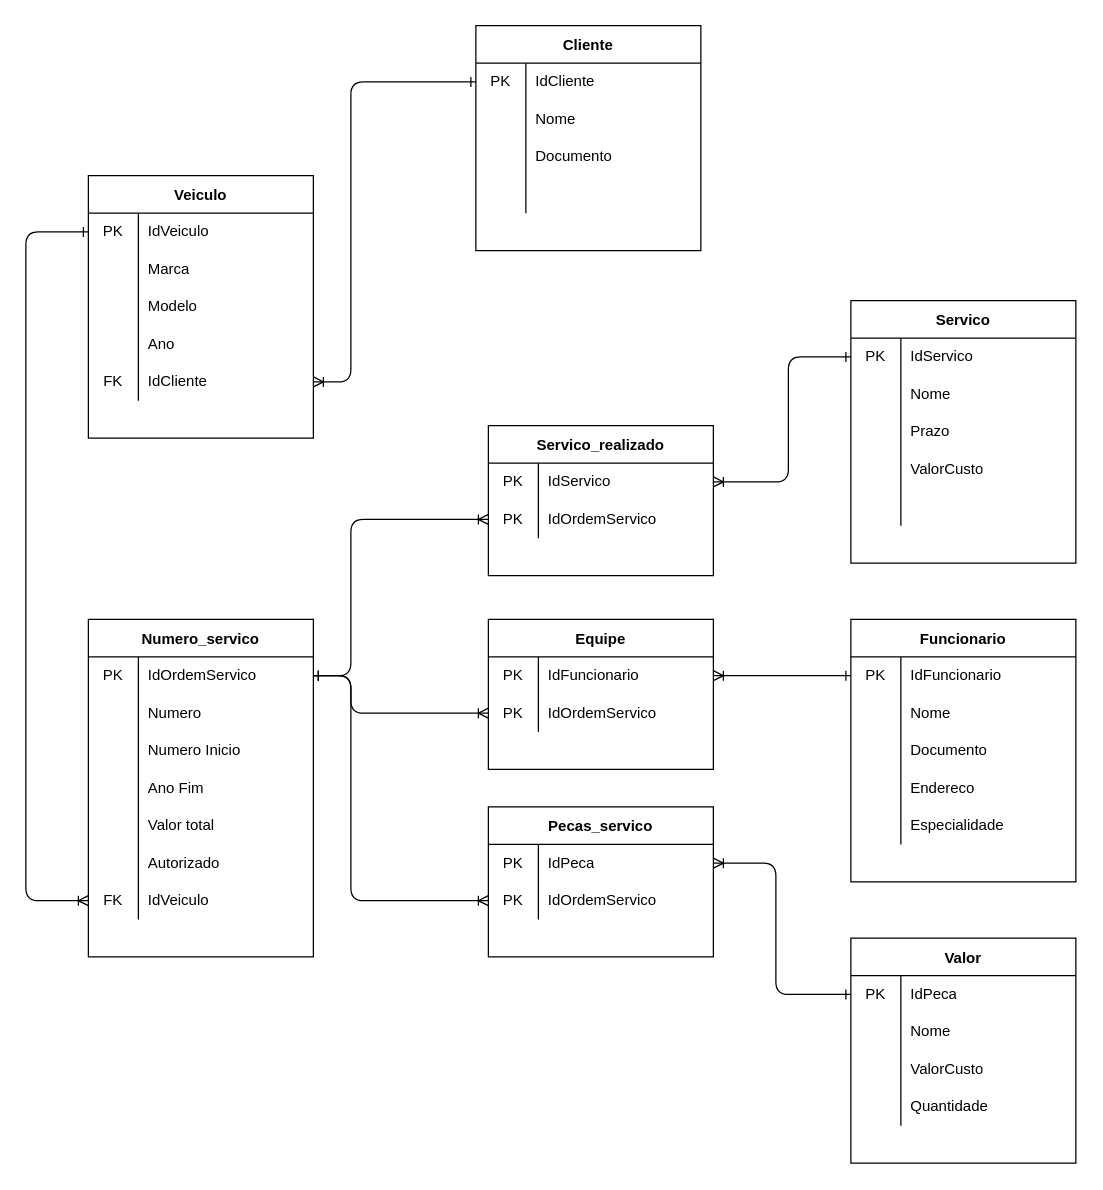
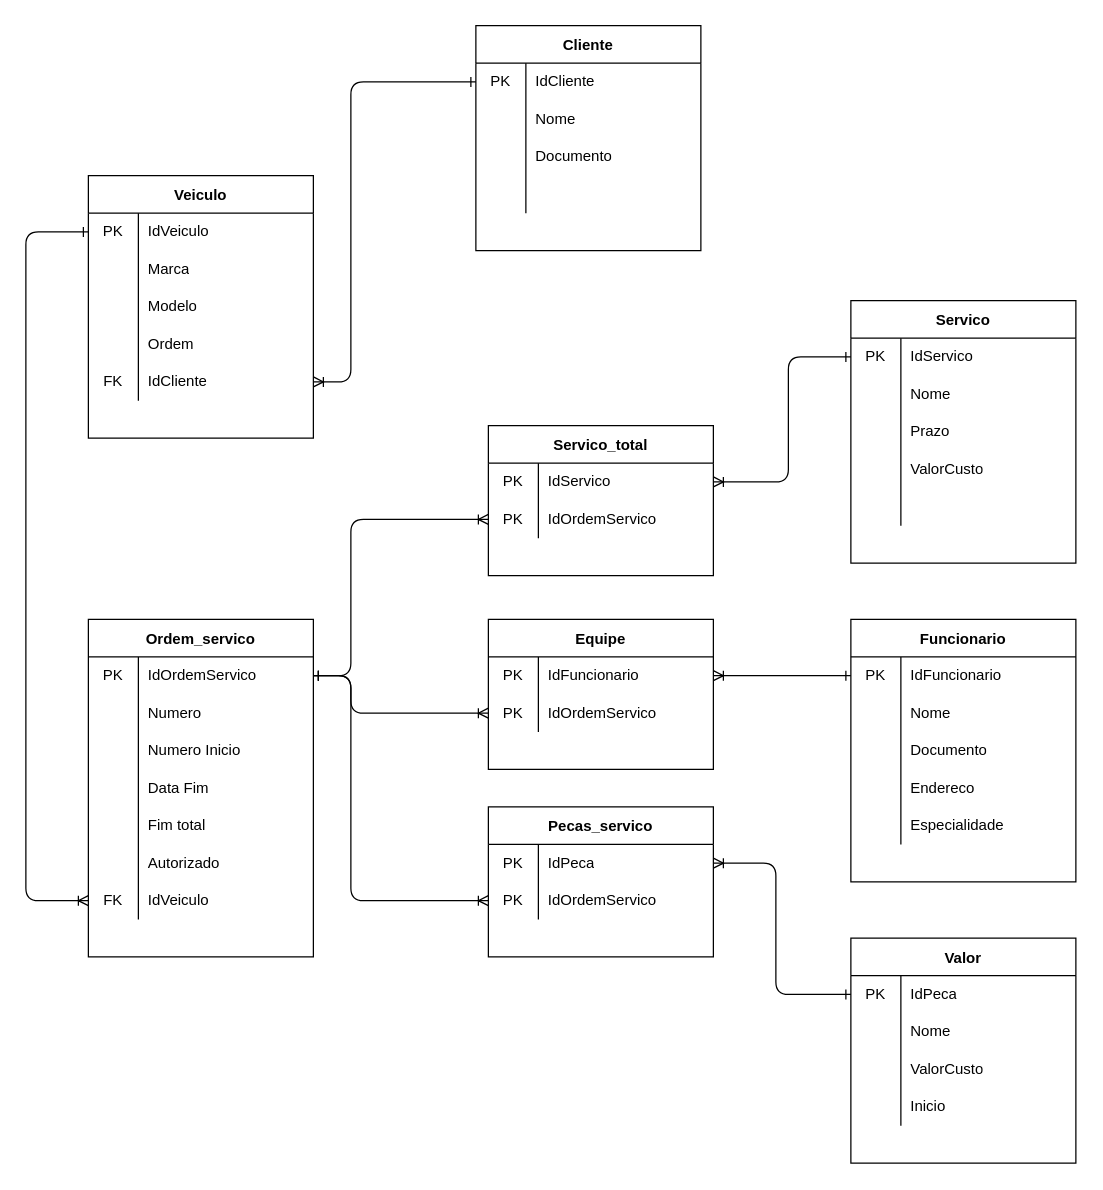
(161, 344) -> (169, 344)
(600, 445) -> (600, 445)
(200, 639) -> (200, 639)
(174, 788) -> (178, 788)
(188, 826) -> (180, 826)
(951, 1107) -> (932, 1107)
